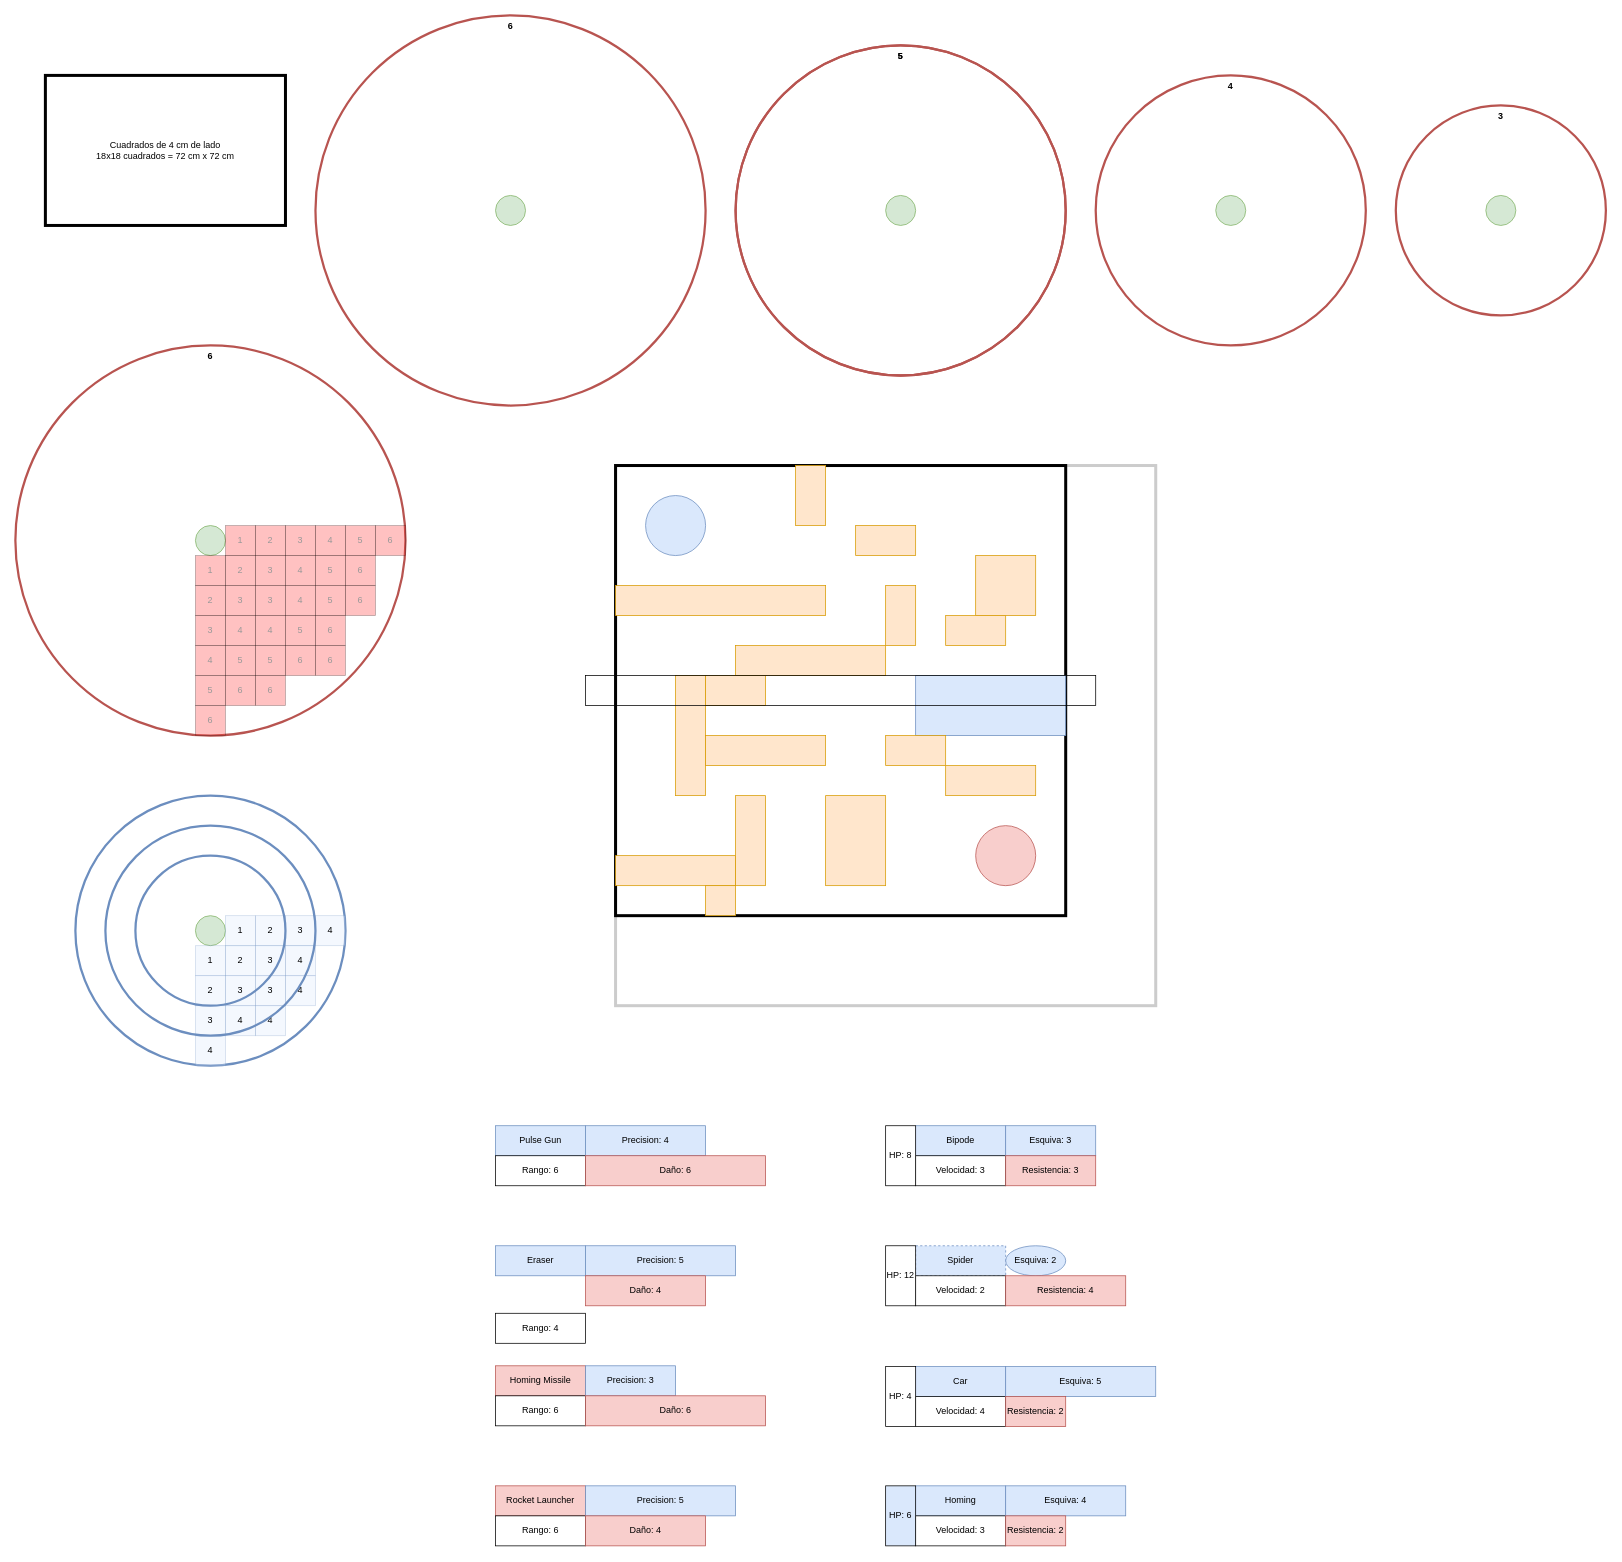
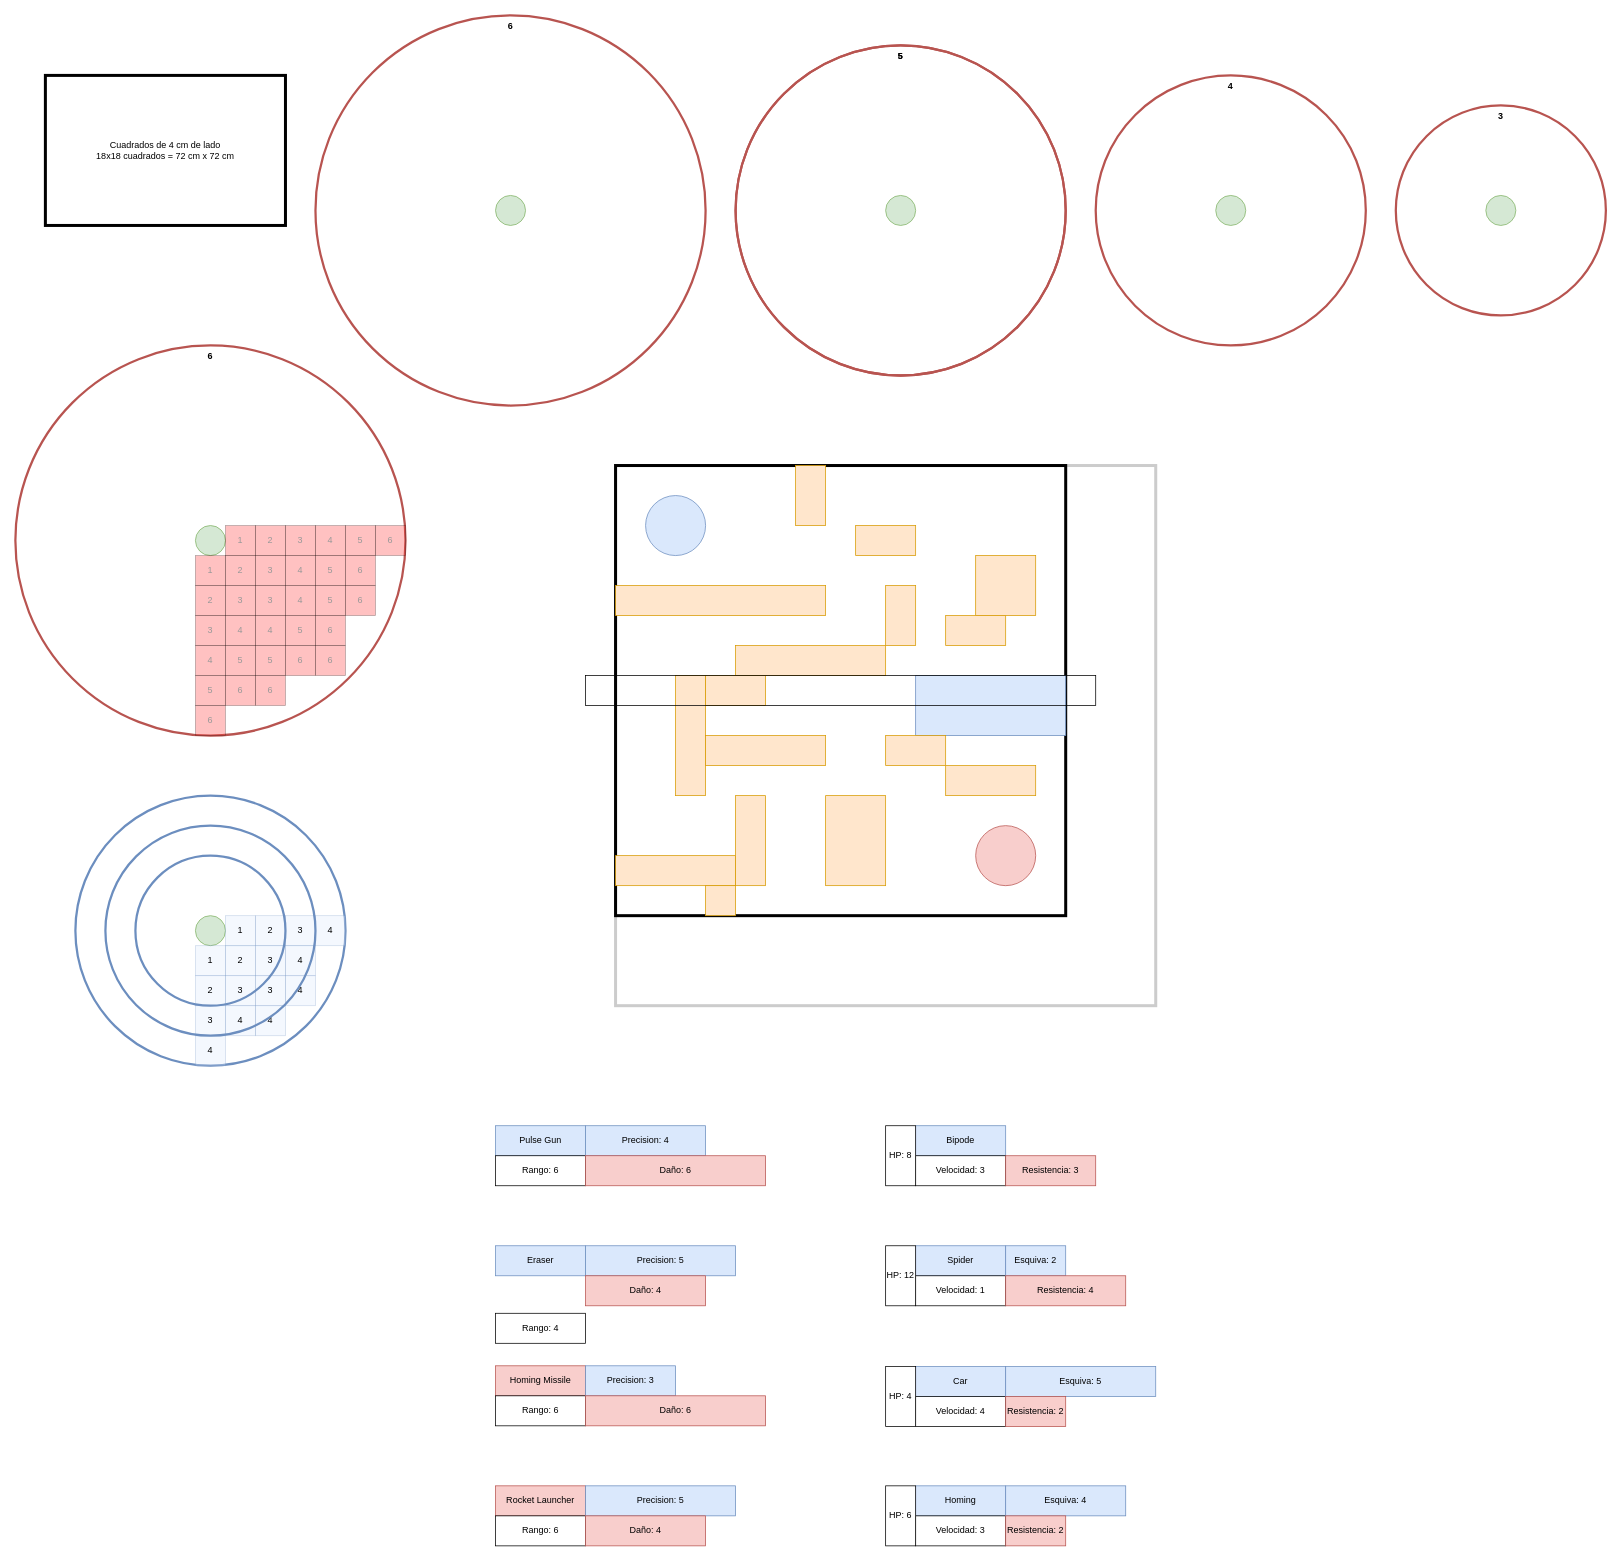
(1050, 1140) -> none
(960, 1260) -> (960, 1260)
(1035, 1260) -> (1035, 1260)
(960, 1290) -> (960, 1290)
(900, 1515) -> (900, 1515)
